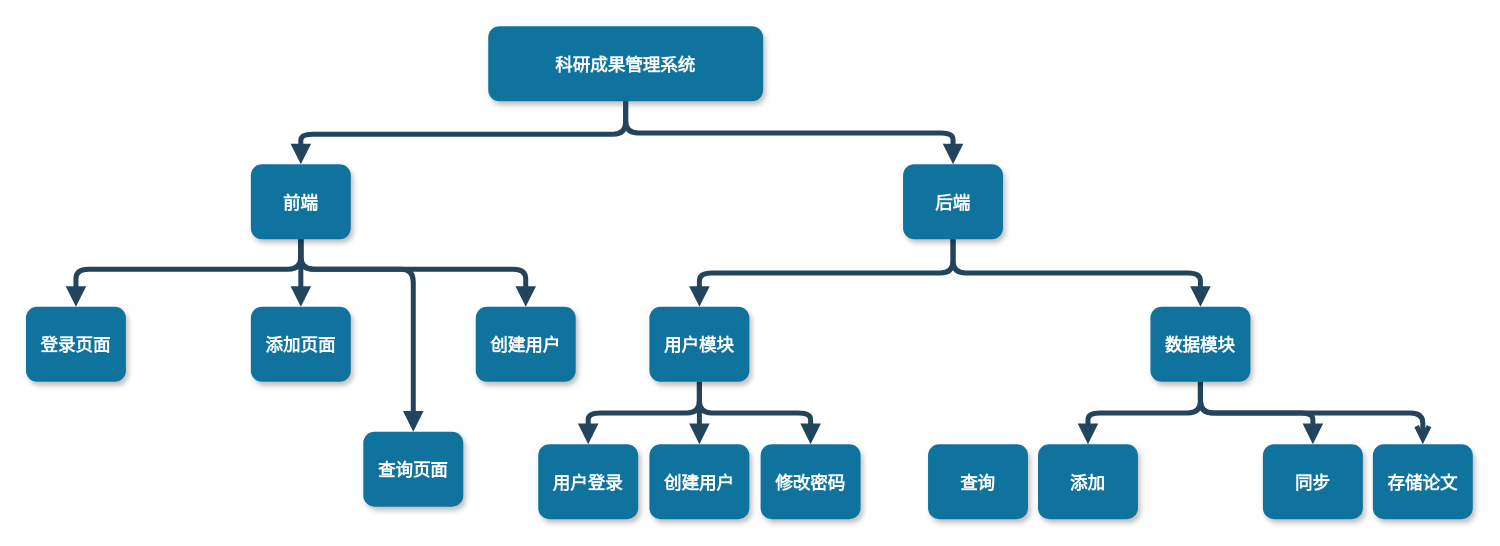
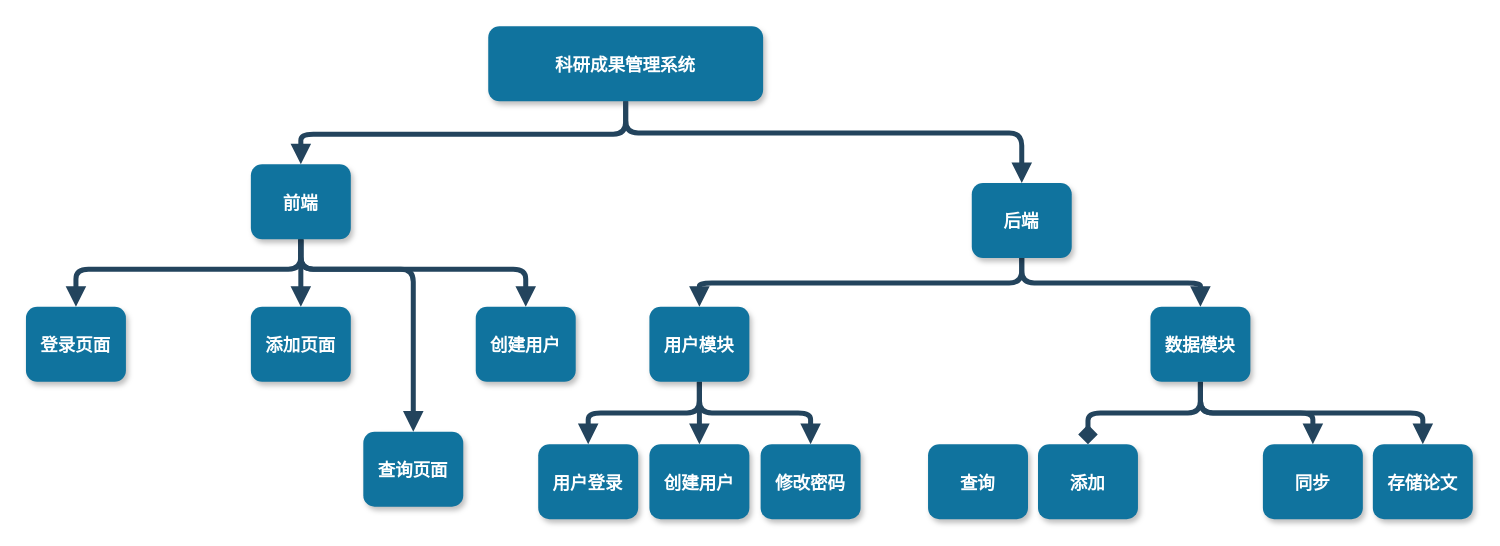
(953, 202) -> (1022, 221)
(1422, 418) -> (1423, 418)
(1088, 421) -> (1088, 422)
